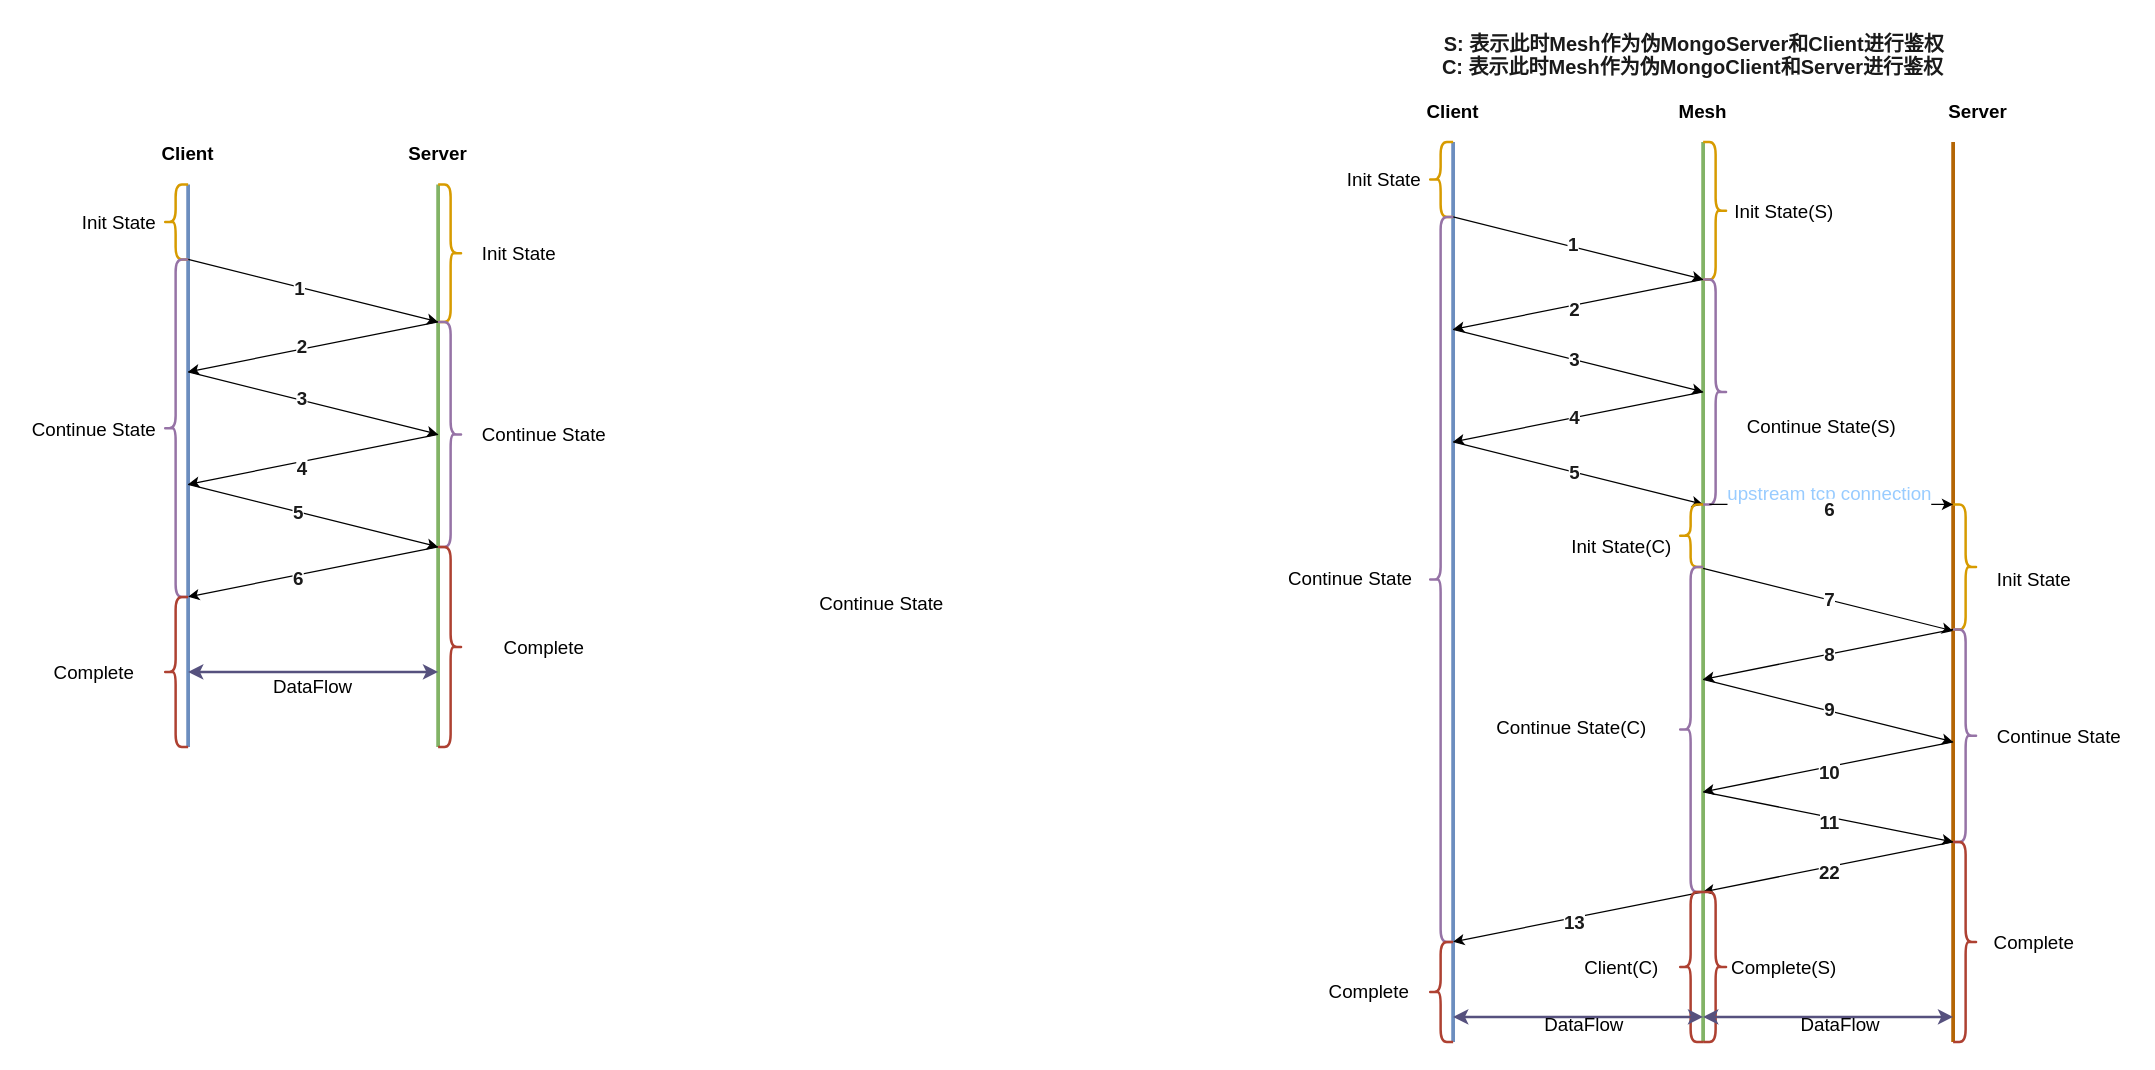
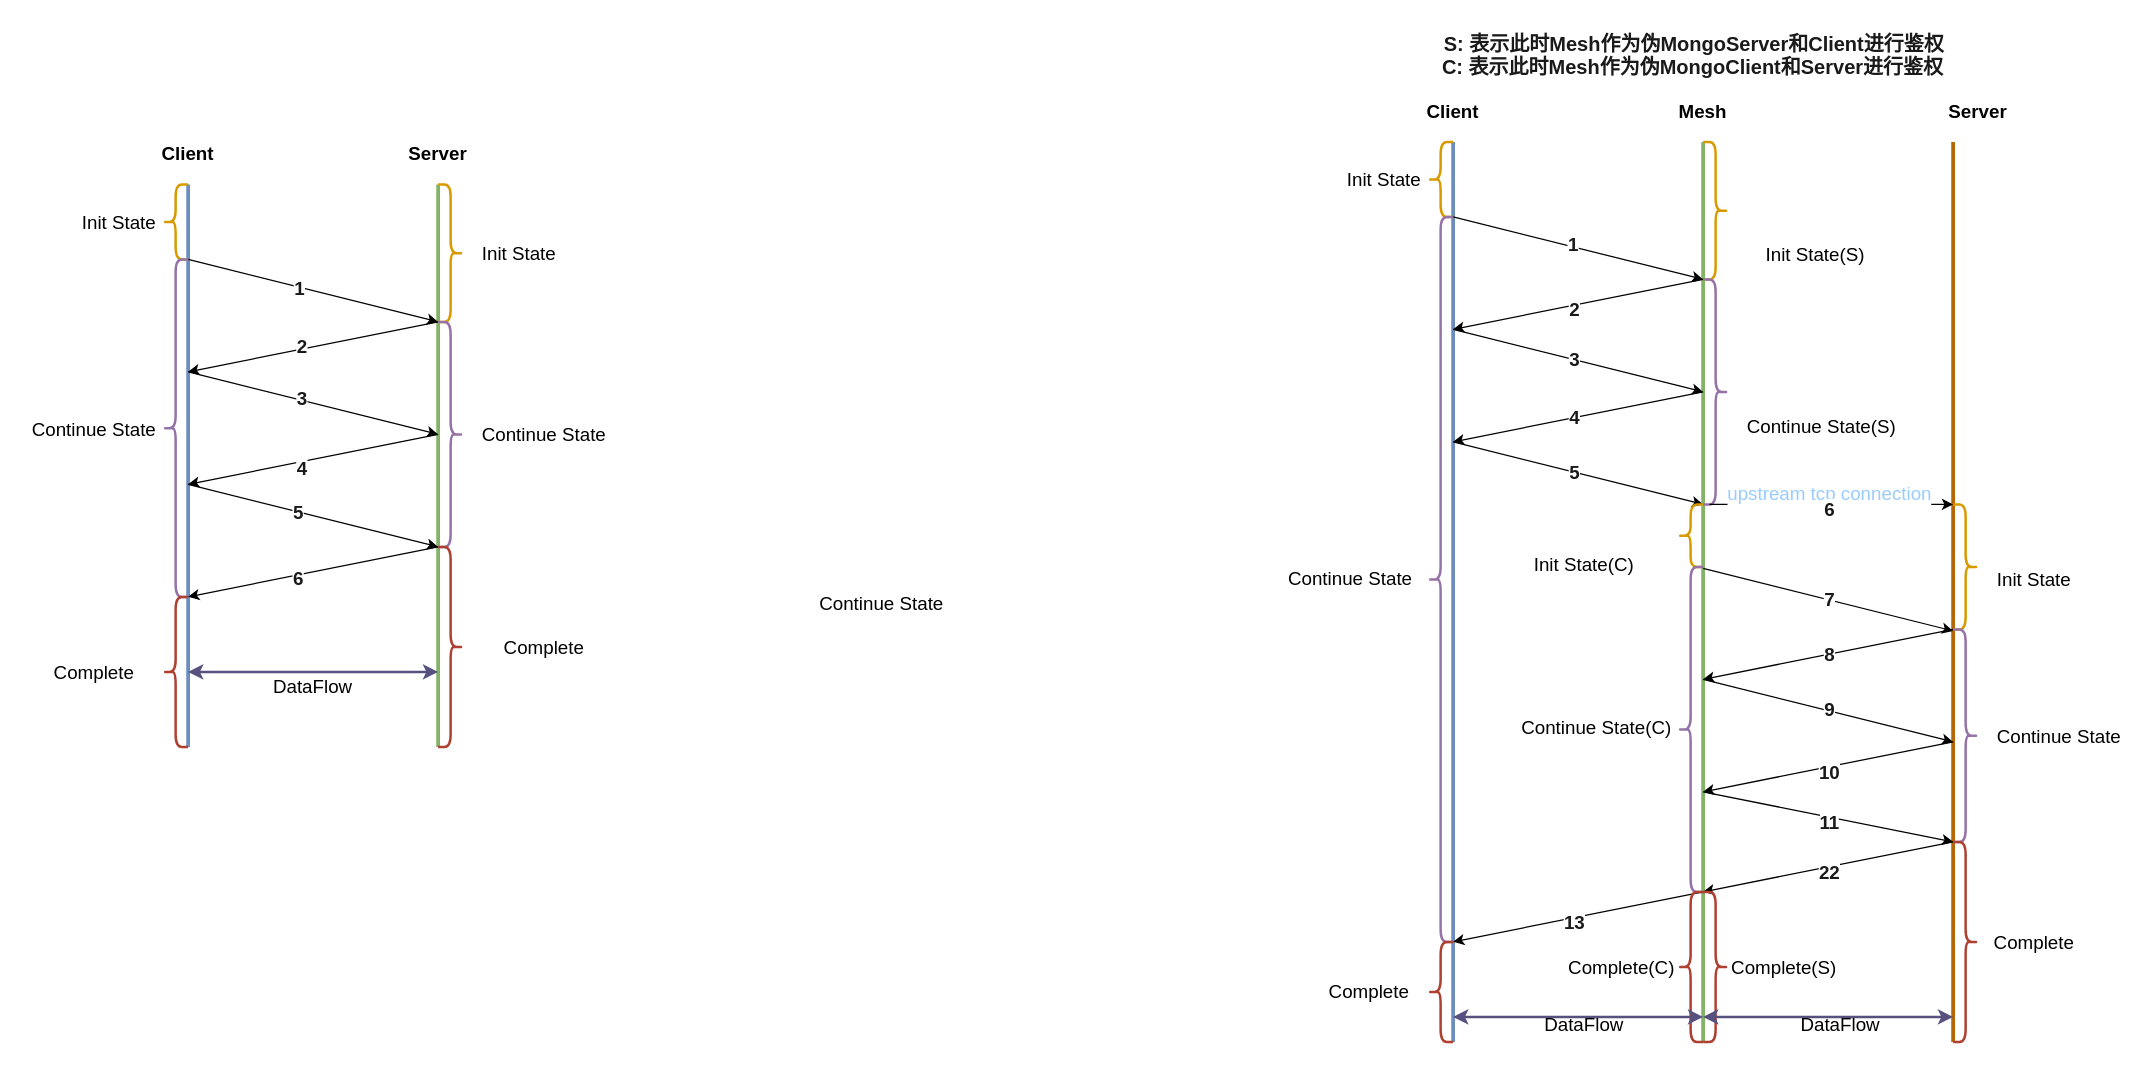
(1784, 211) -> (1816, 254)
(1622, 545) -> (1584, 564)
(1572, 727) -> (1597, 727)
(1622, 967) -> (1622, 967)
